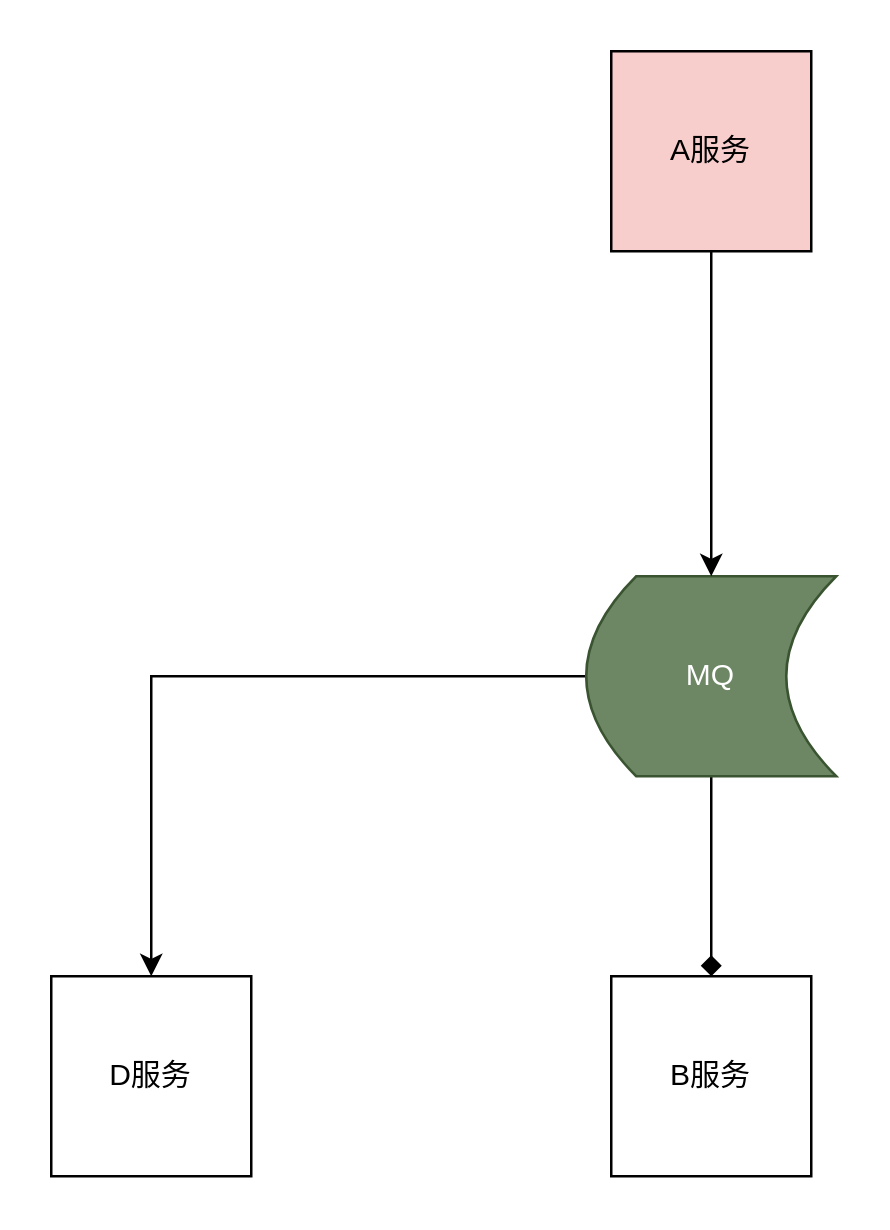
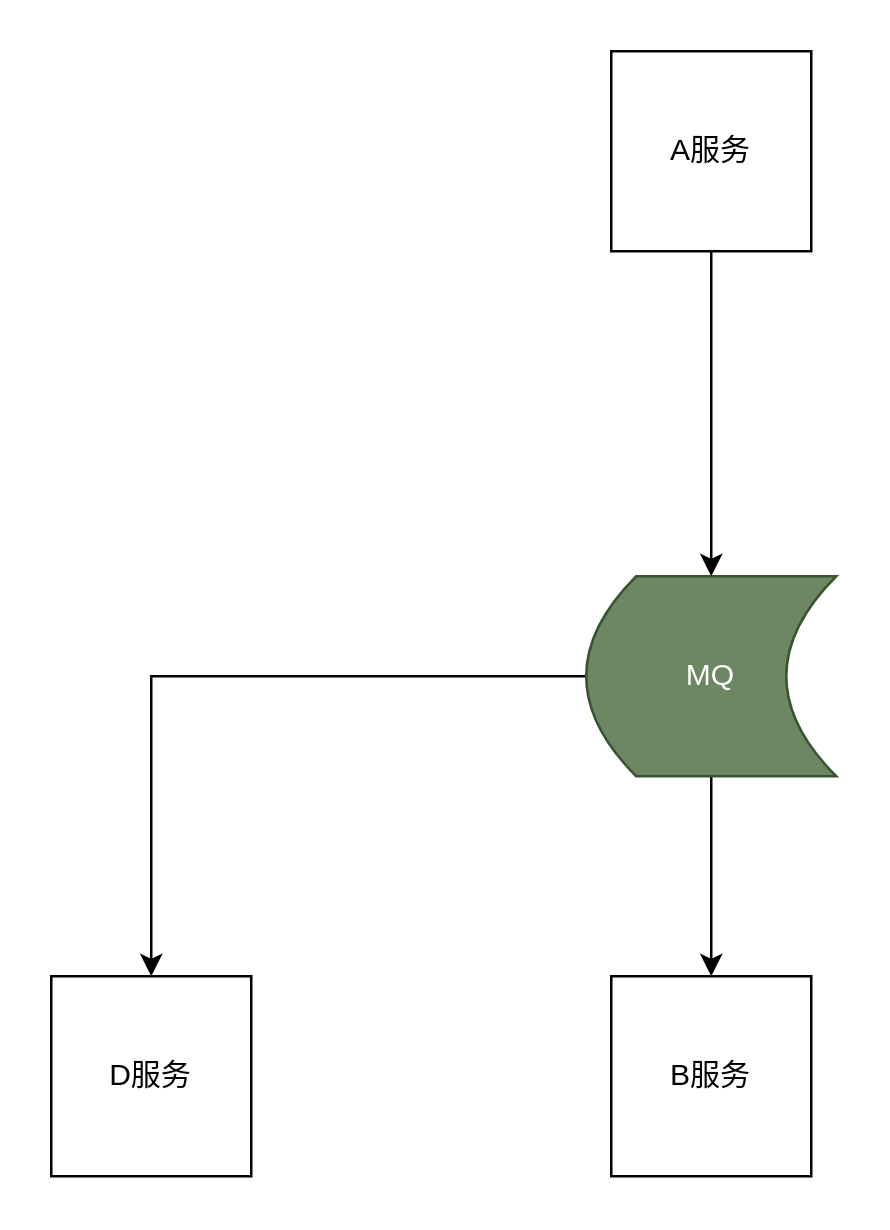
(711, 151) -> (711, 151)
(711, 956) -> (711, 957)
